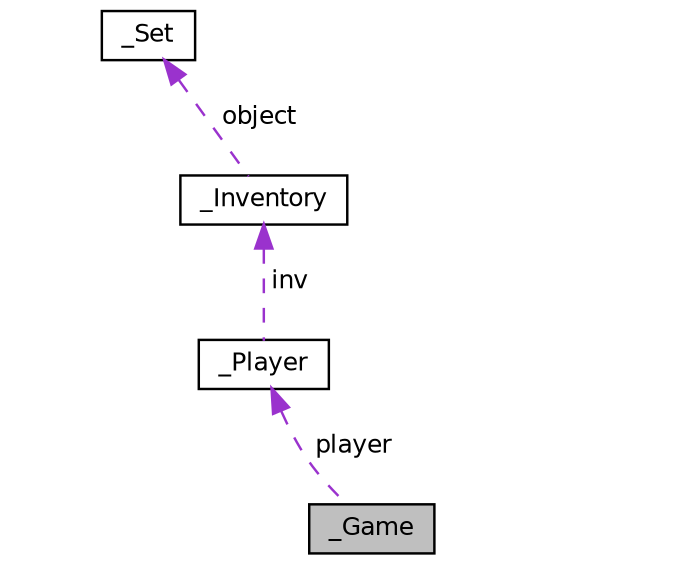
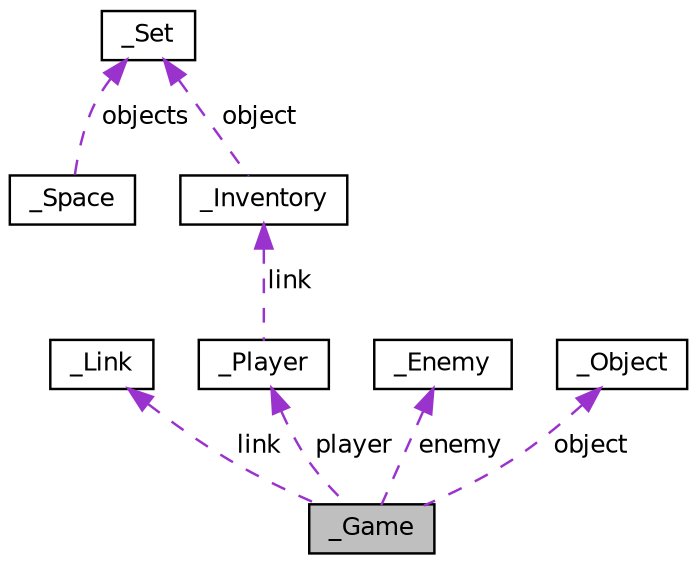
none -> (72, 200)
(287, 282) -> (287, 282)
none -> (102, 364)
none -> (443, 364)
none -> (622, 364)
